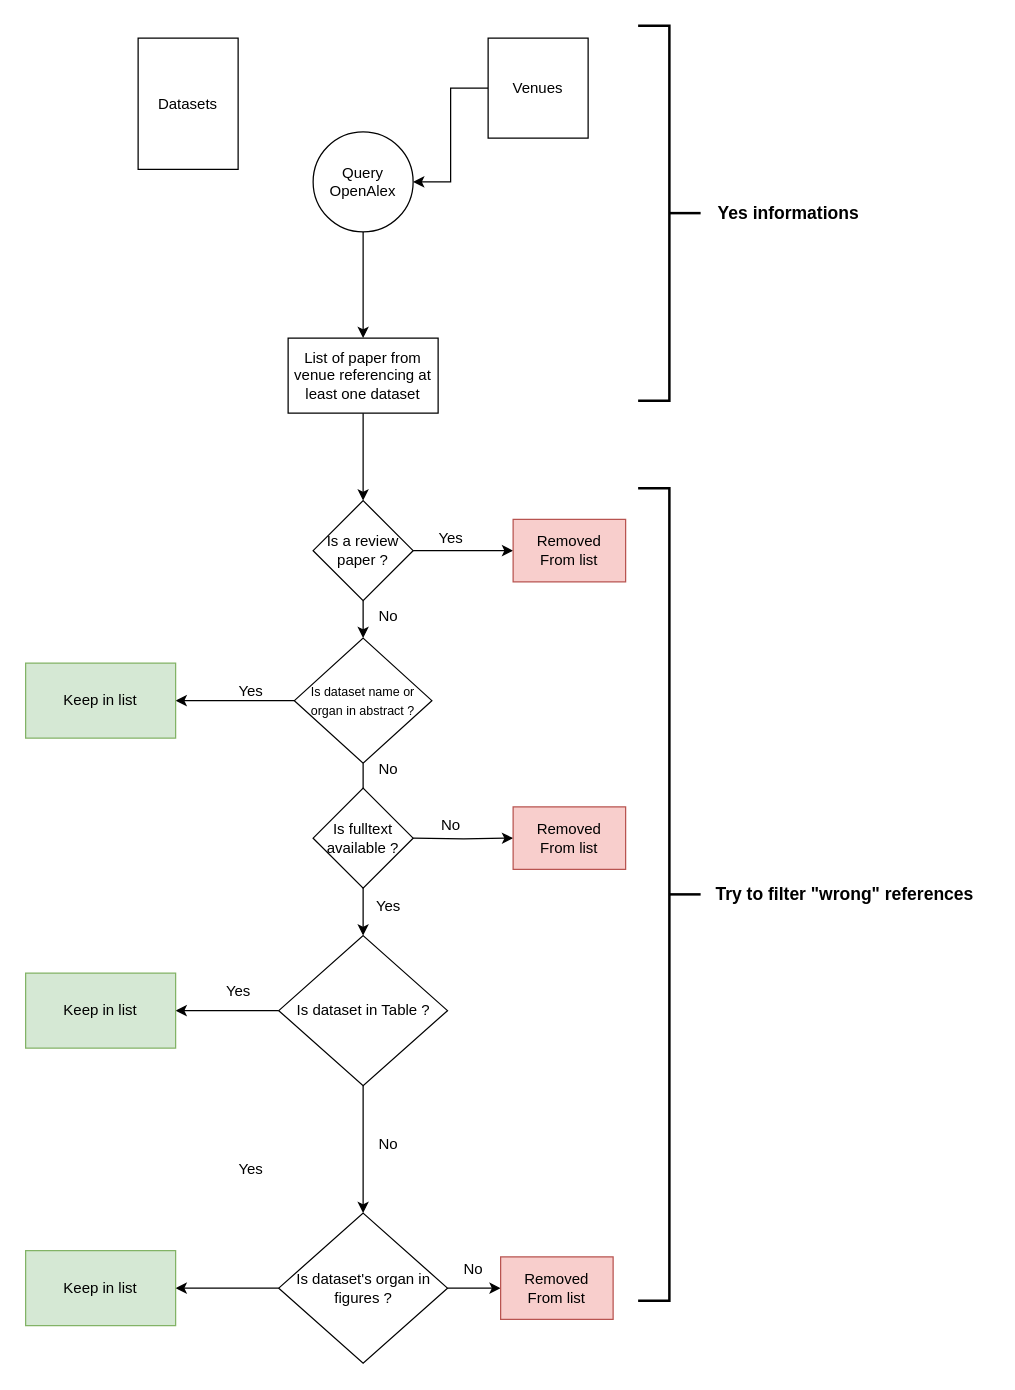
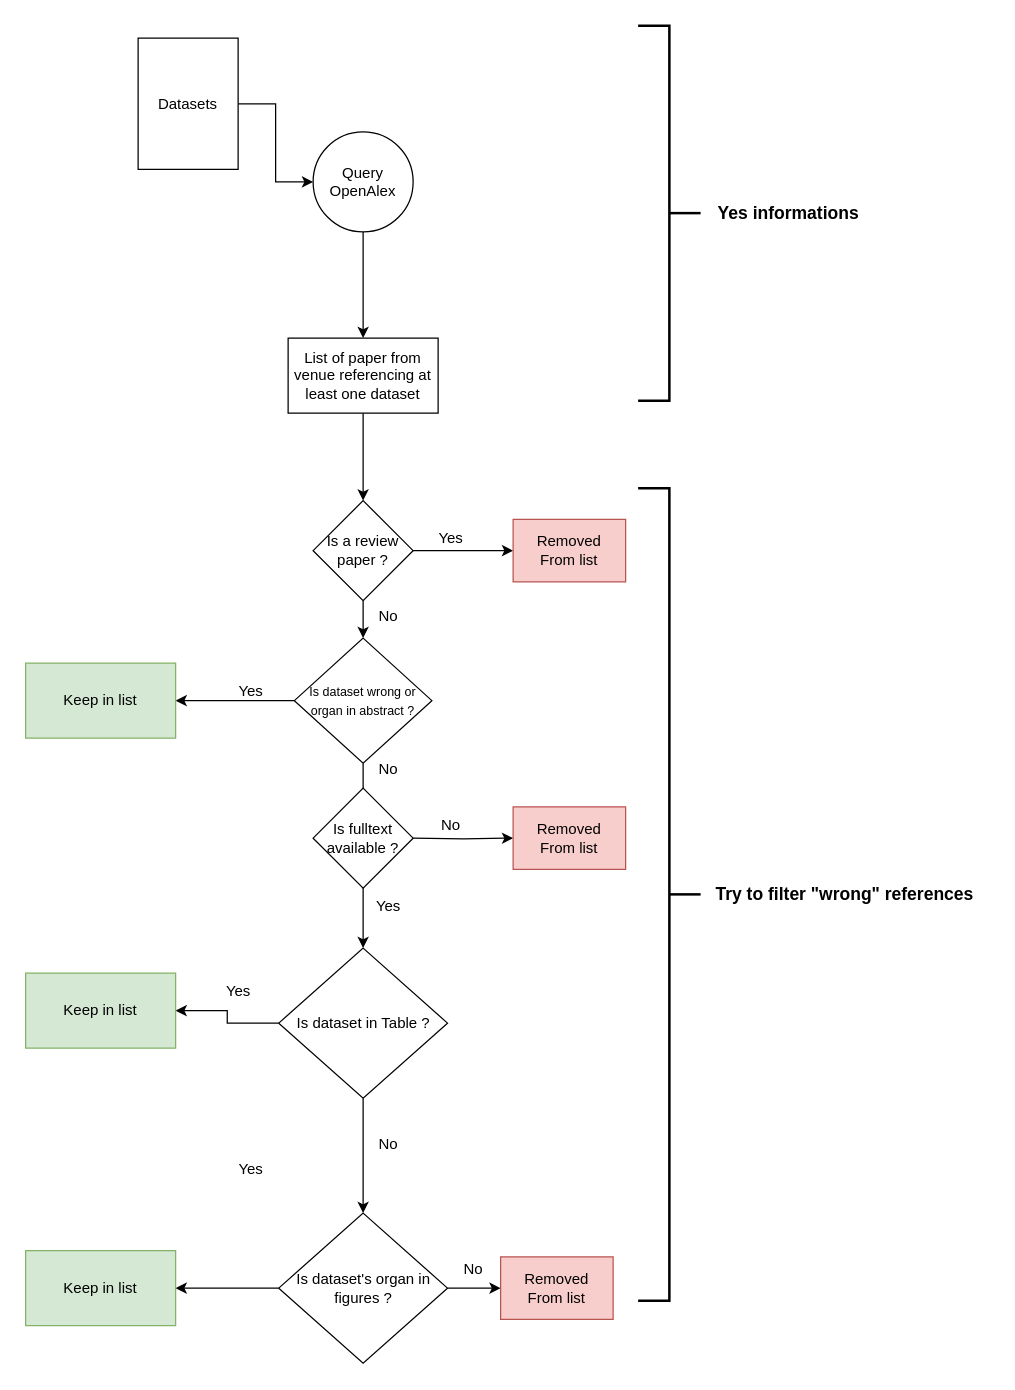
(538, 88) -> none
(451, 130) -> none
none -> (276, 139)
(363, 701) -> (363, 701)
(363, 1011) -> (363, 1023)
